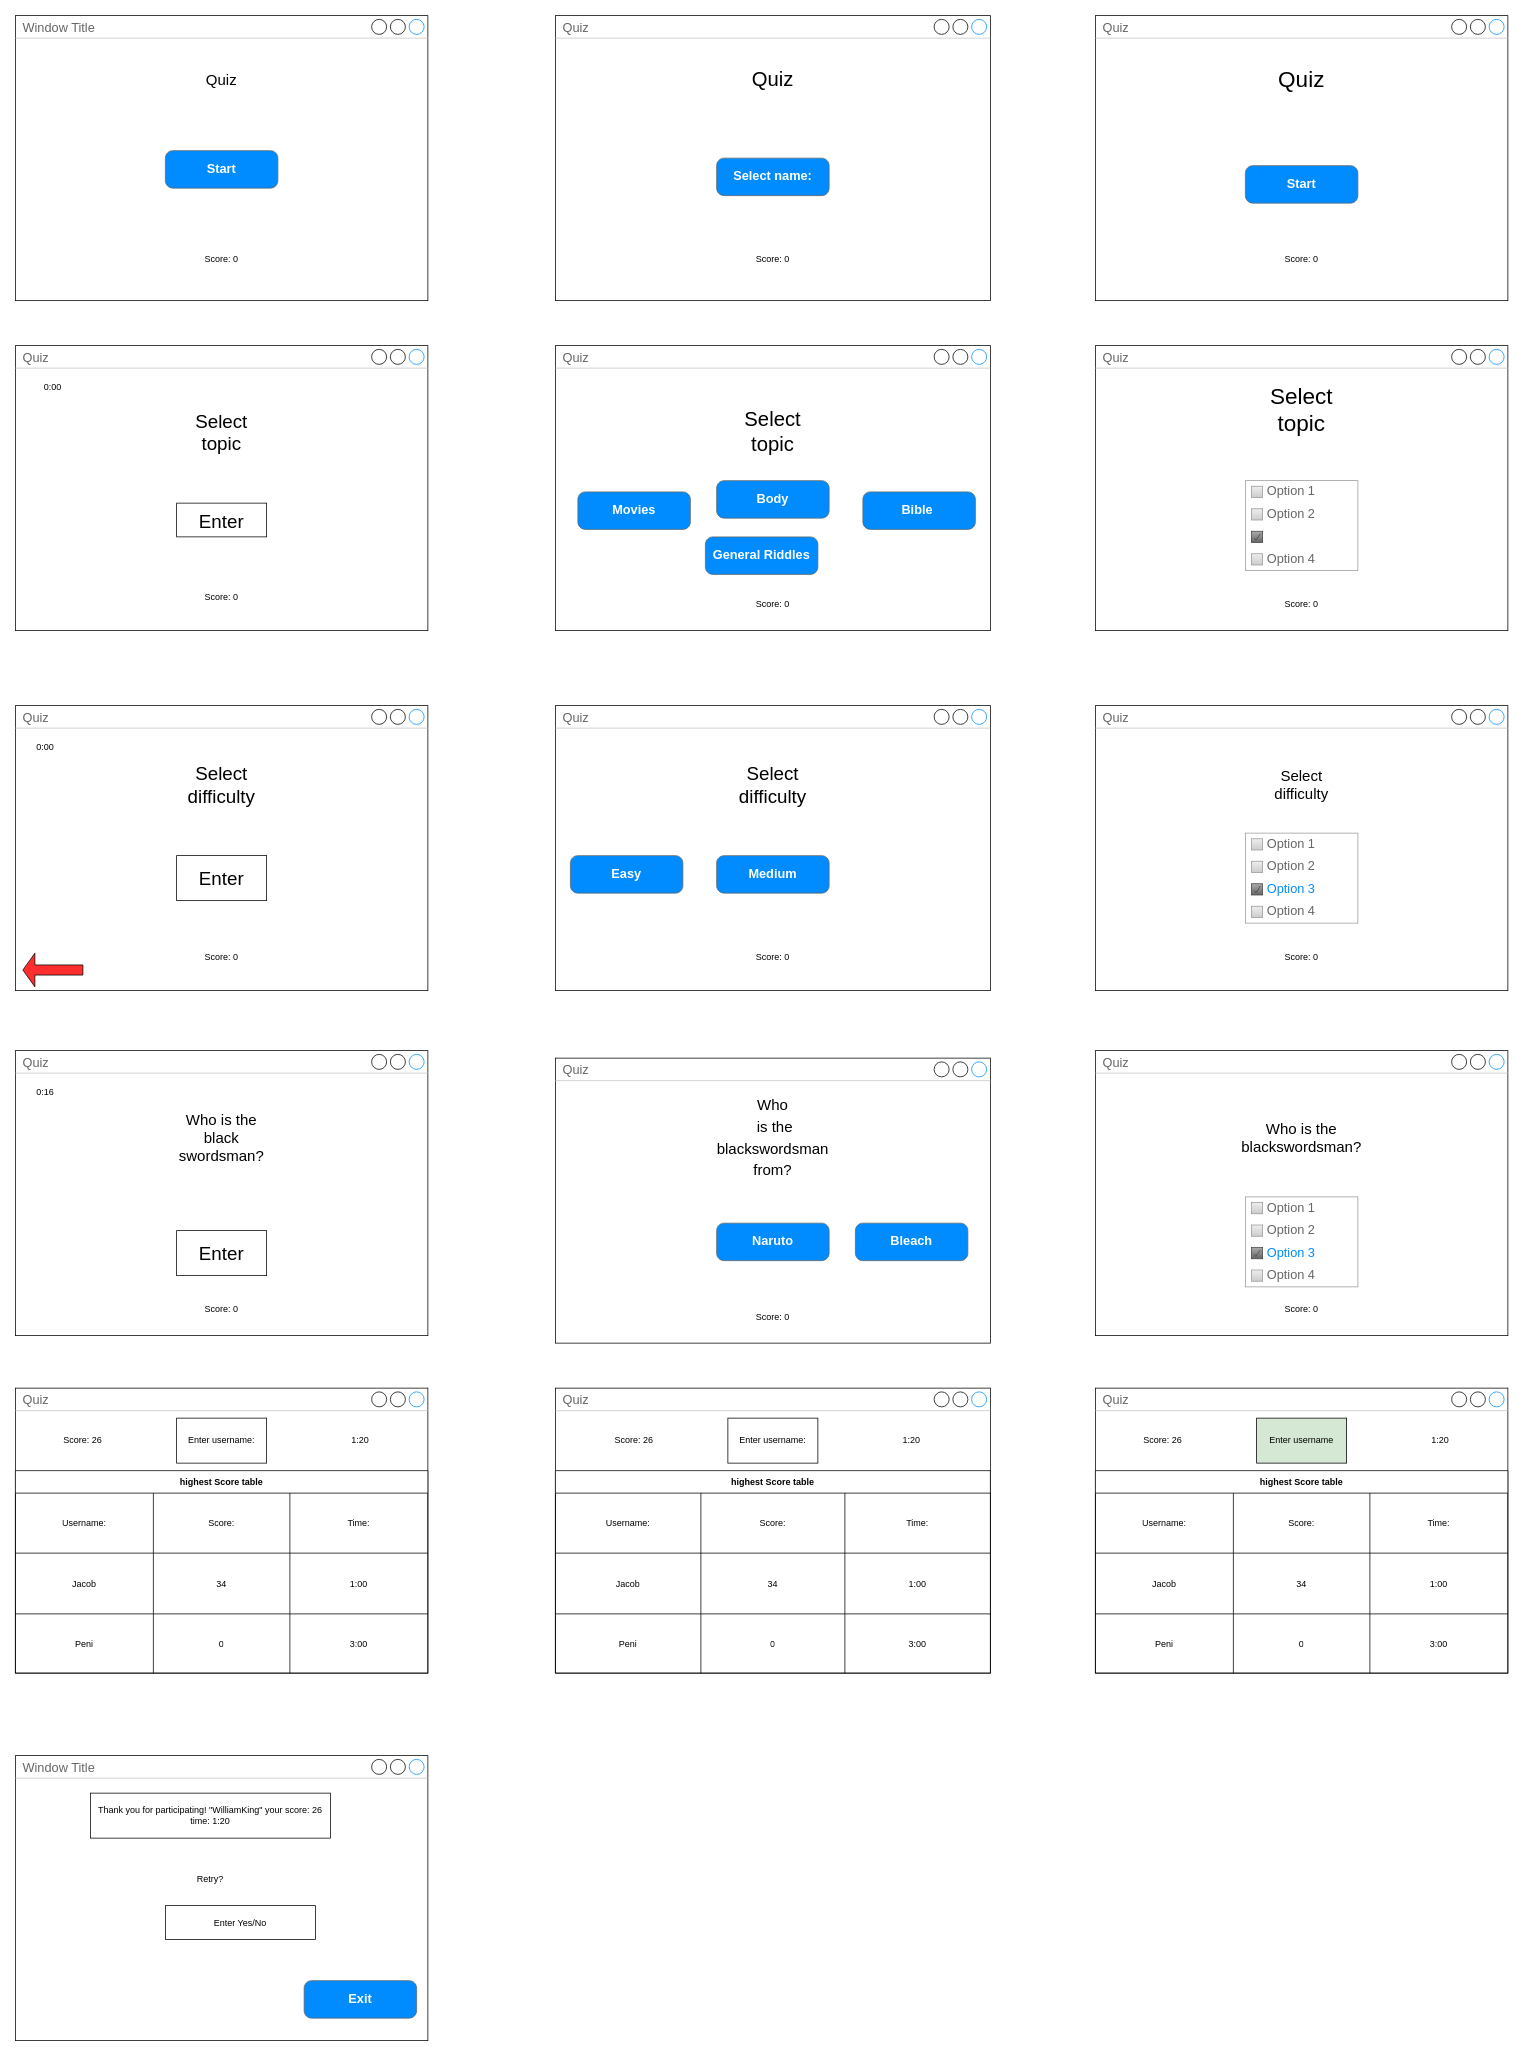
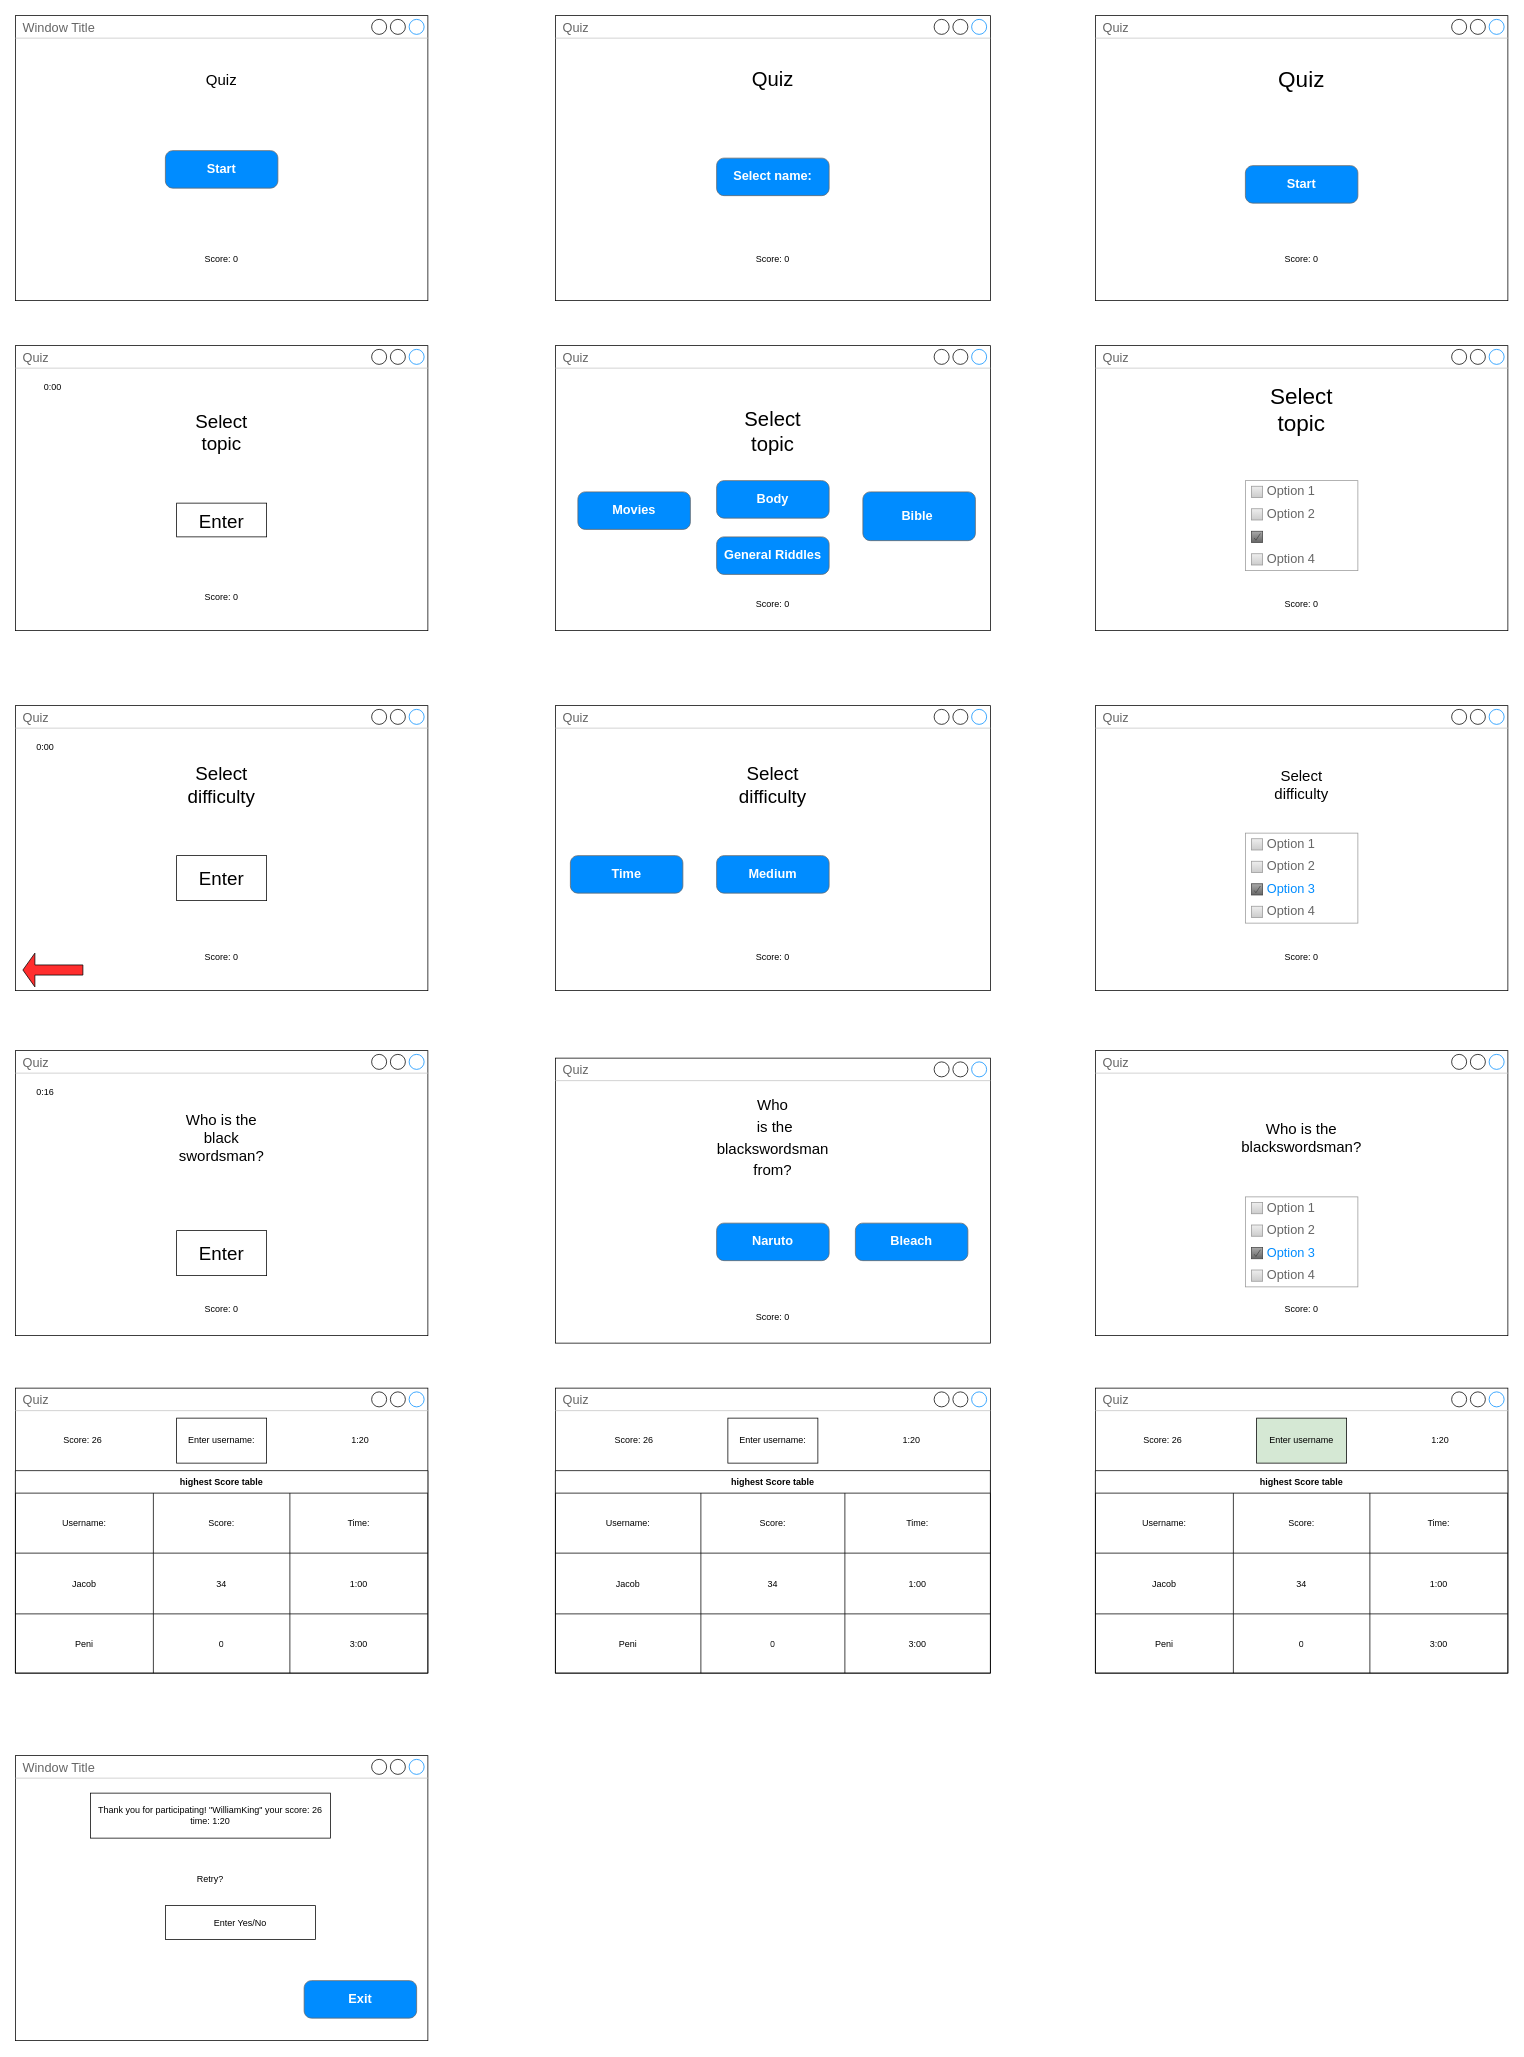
(919, 510) -> (919, 516)
(762, 555) -> (773, 555)
(627, 874) -> (627, 874)
